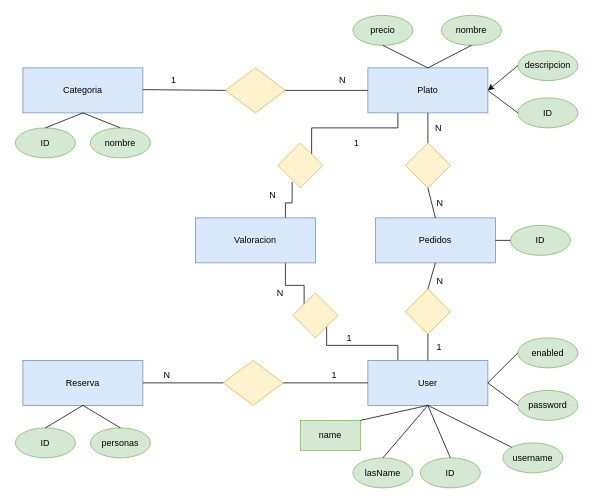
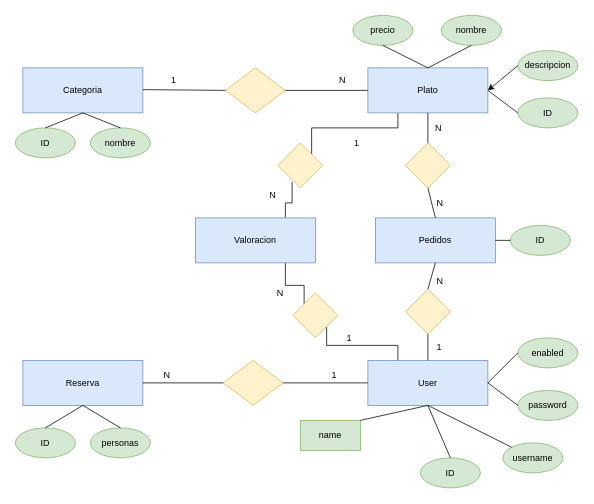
(404, 433) -> none
(383, 473) -> none
